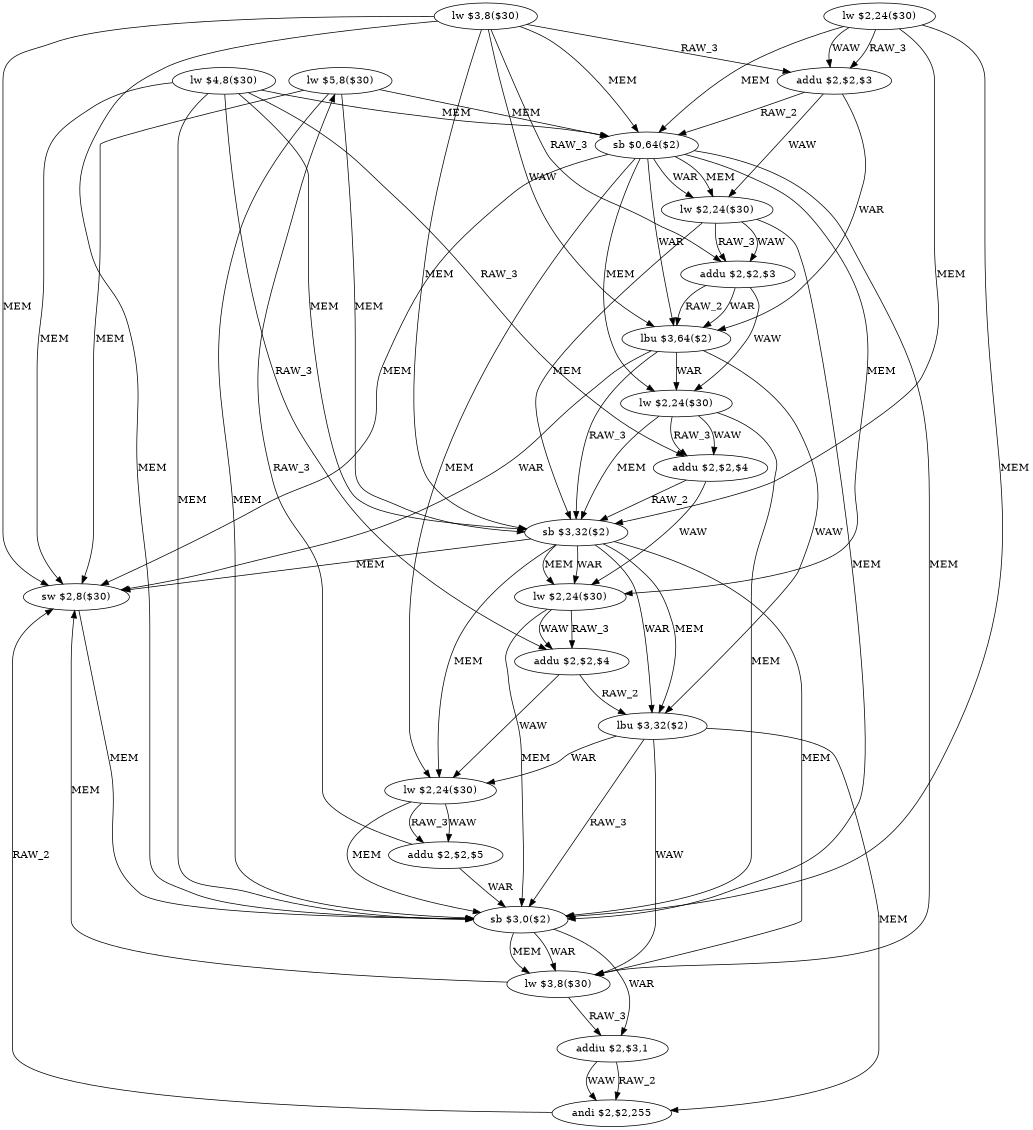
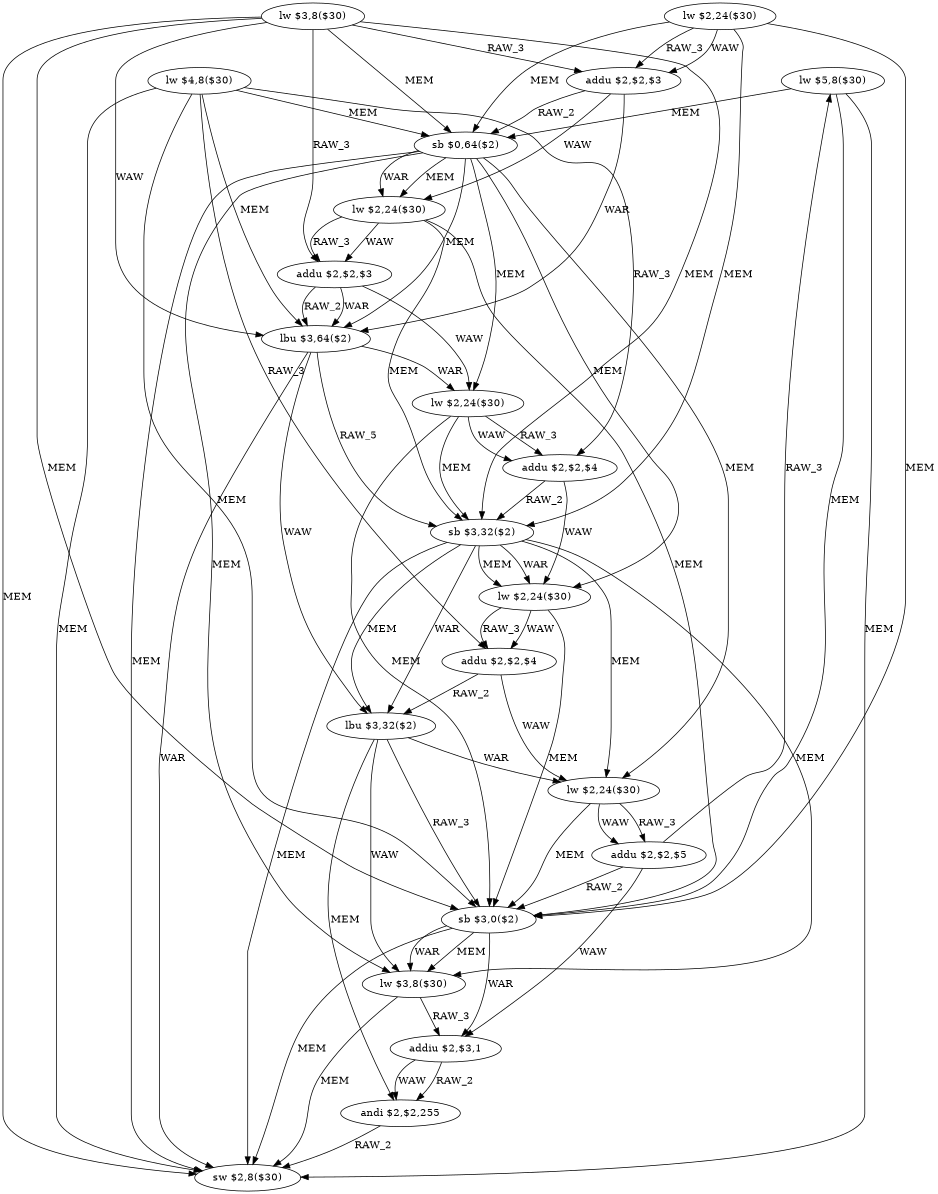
(671, 242) -> (461, 242)
(317, 369) -> (236, 213)
(355, 373) -> none
(608, 436) -> (359, 436)
(501, 887) -> (605, 887)
(155, 900) -> (315, 1008)
none -> (567, 960)
